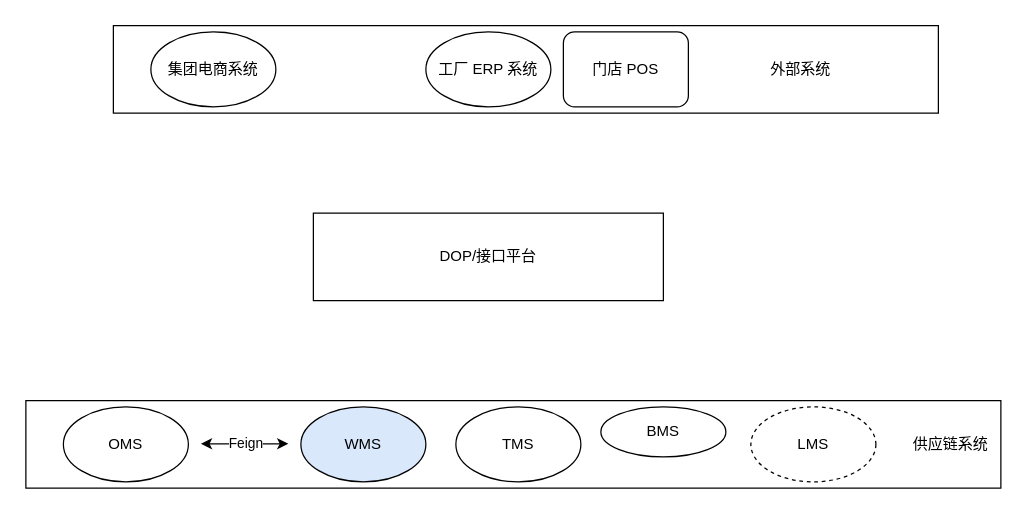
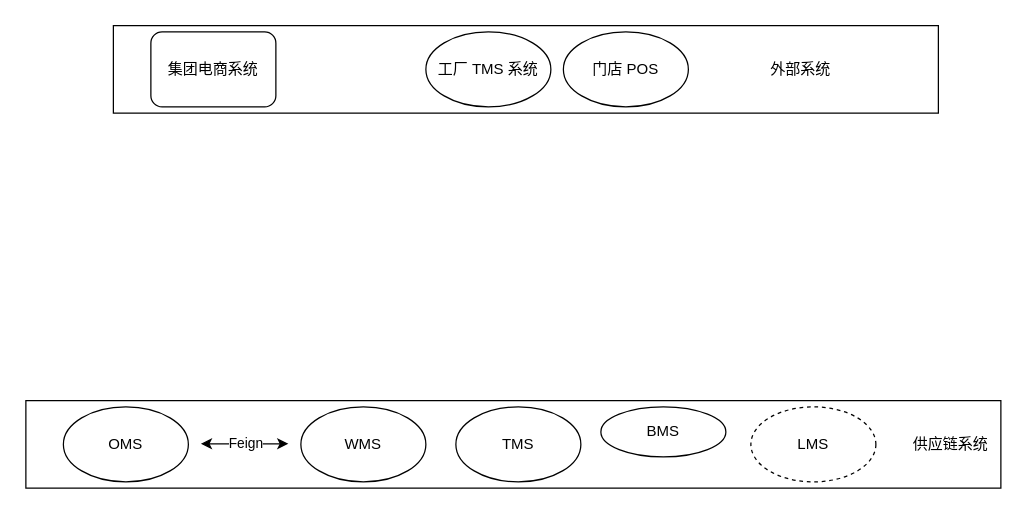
(213, 69) -> (213, 69)
(488, 69) -> (488, 69)
(626, 69) -> (626, 69)
(488, 257) -> none
(363, 444) -> (363, 444)
